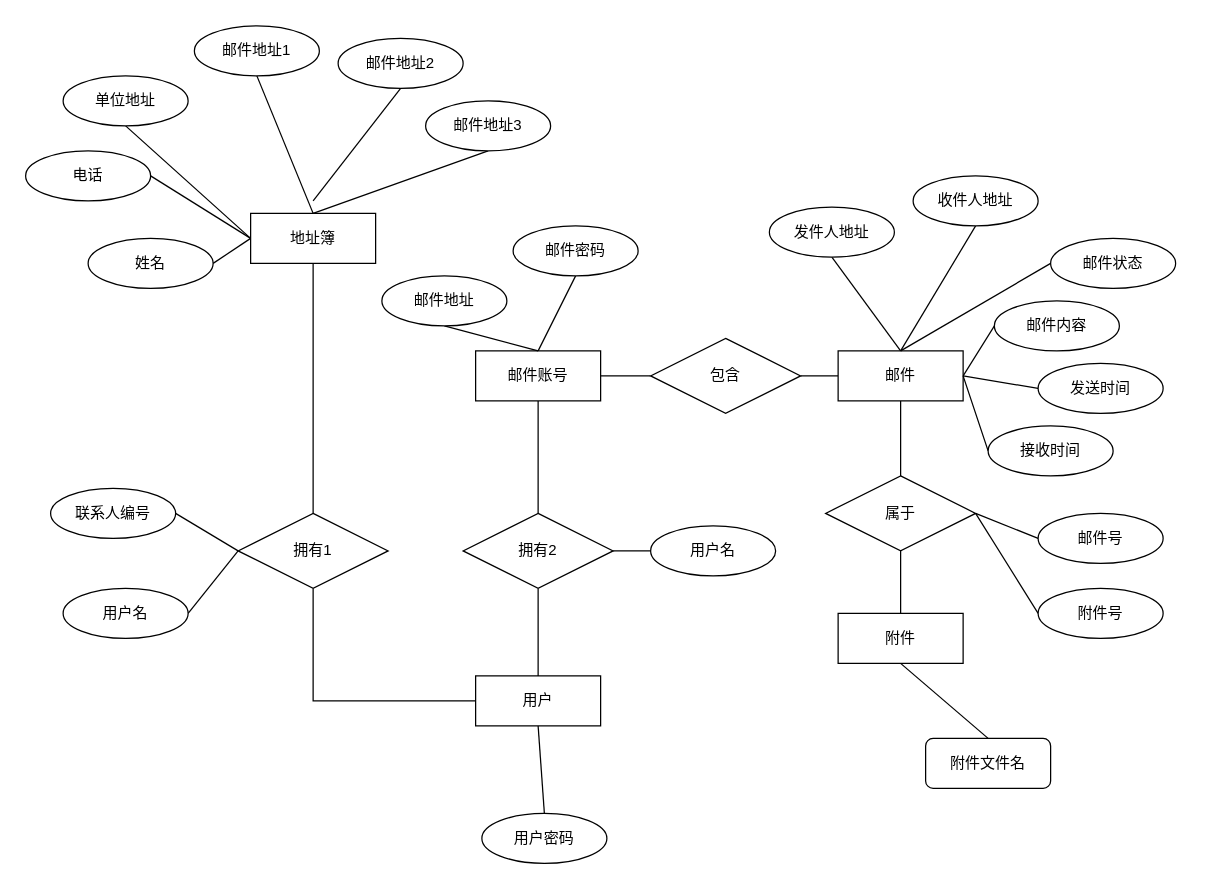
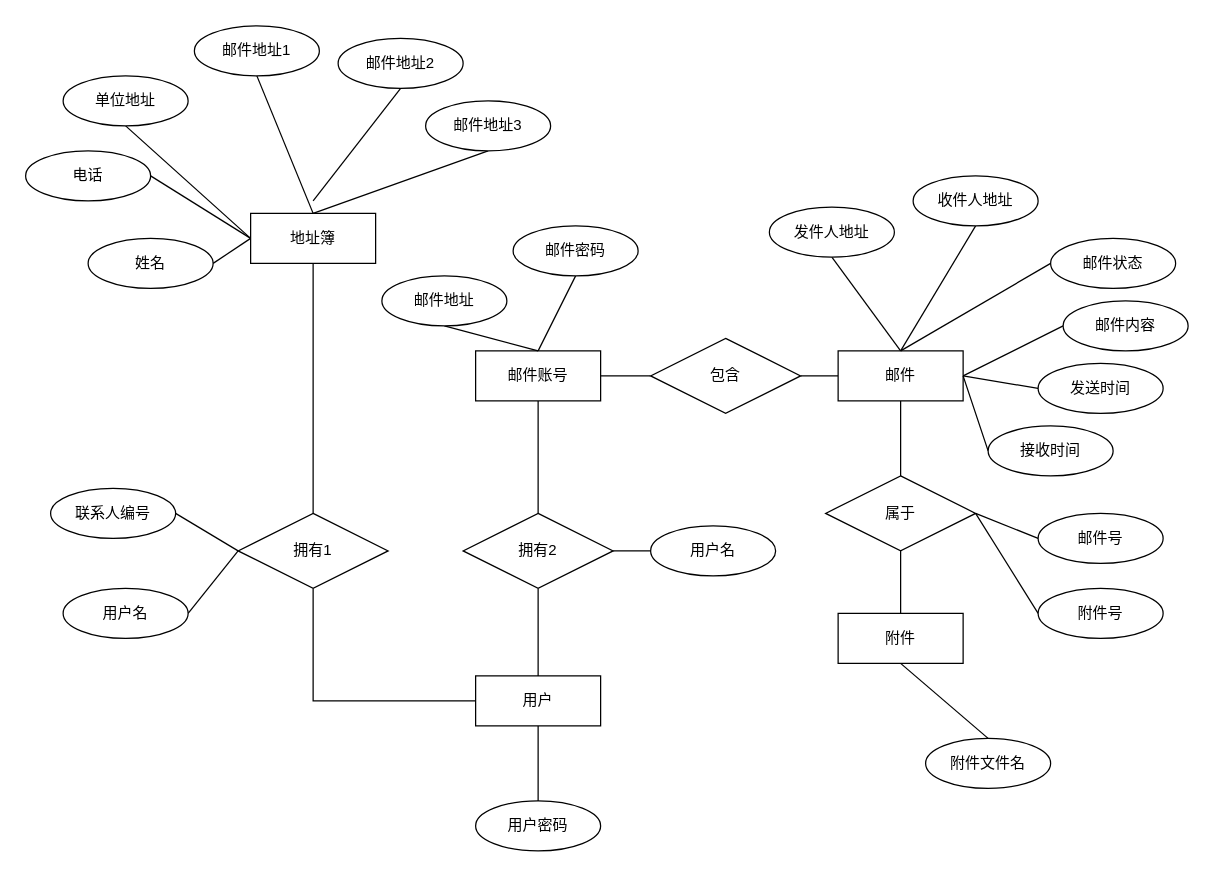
(1057, 326) -> (1126, 326)
(988, 763) -> (988, 763)
(544, 838) -> (538, 826)
